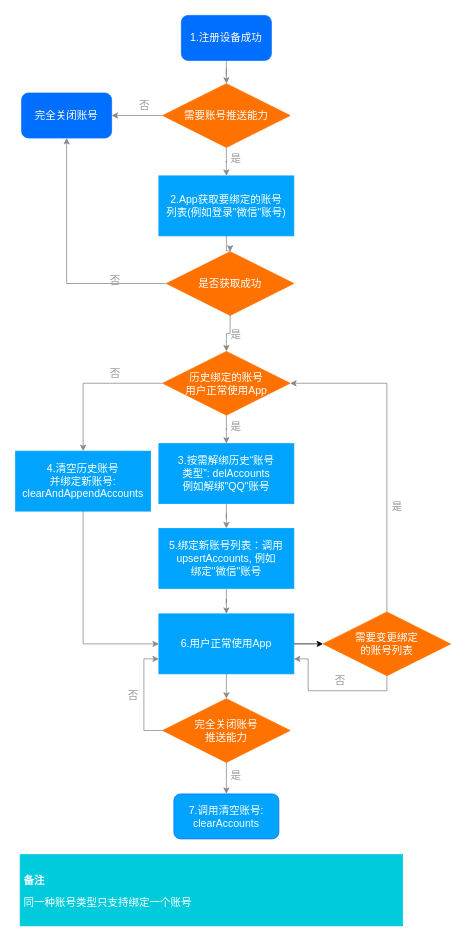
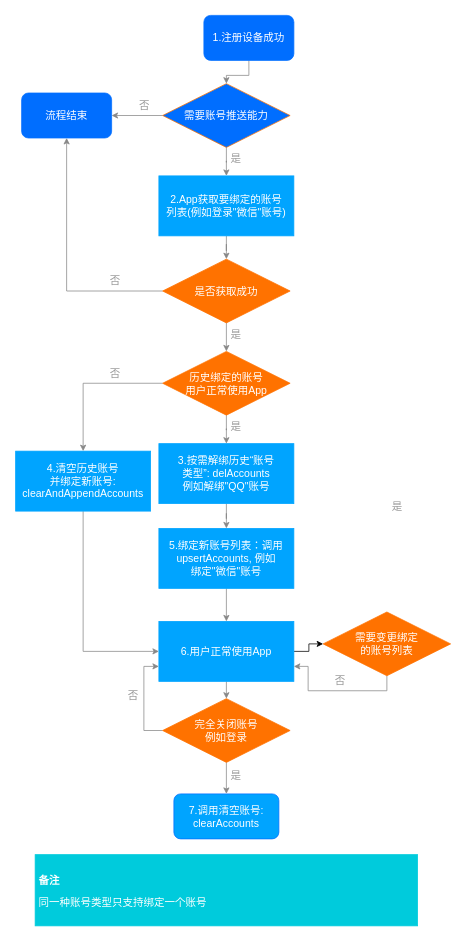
(226, 38) -> (249, 38)
(66, 116) -> (66, 116)
(226, 116) -> (226, 116)
(230, 284) -> (226, 291)
(342, 383) -> none
(226, 644) -> (226, 651)
(226, 731) -> (226, 731)
(211, 890) -> (226, 890)
